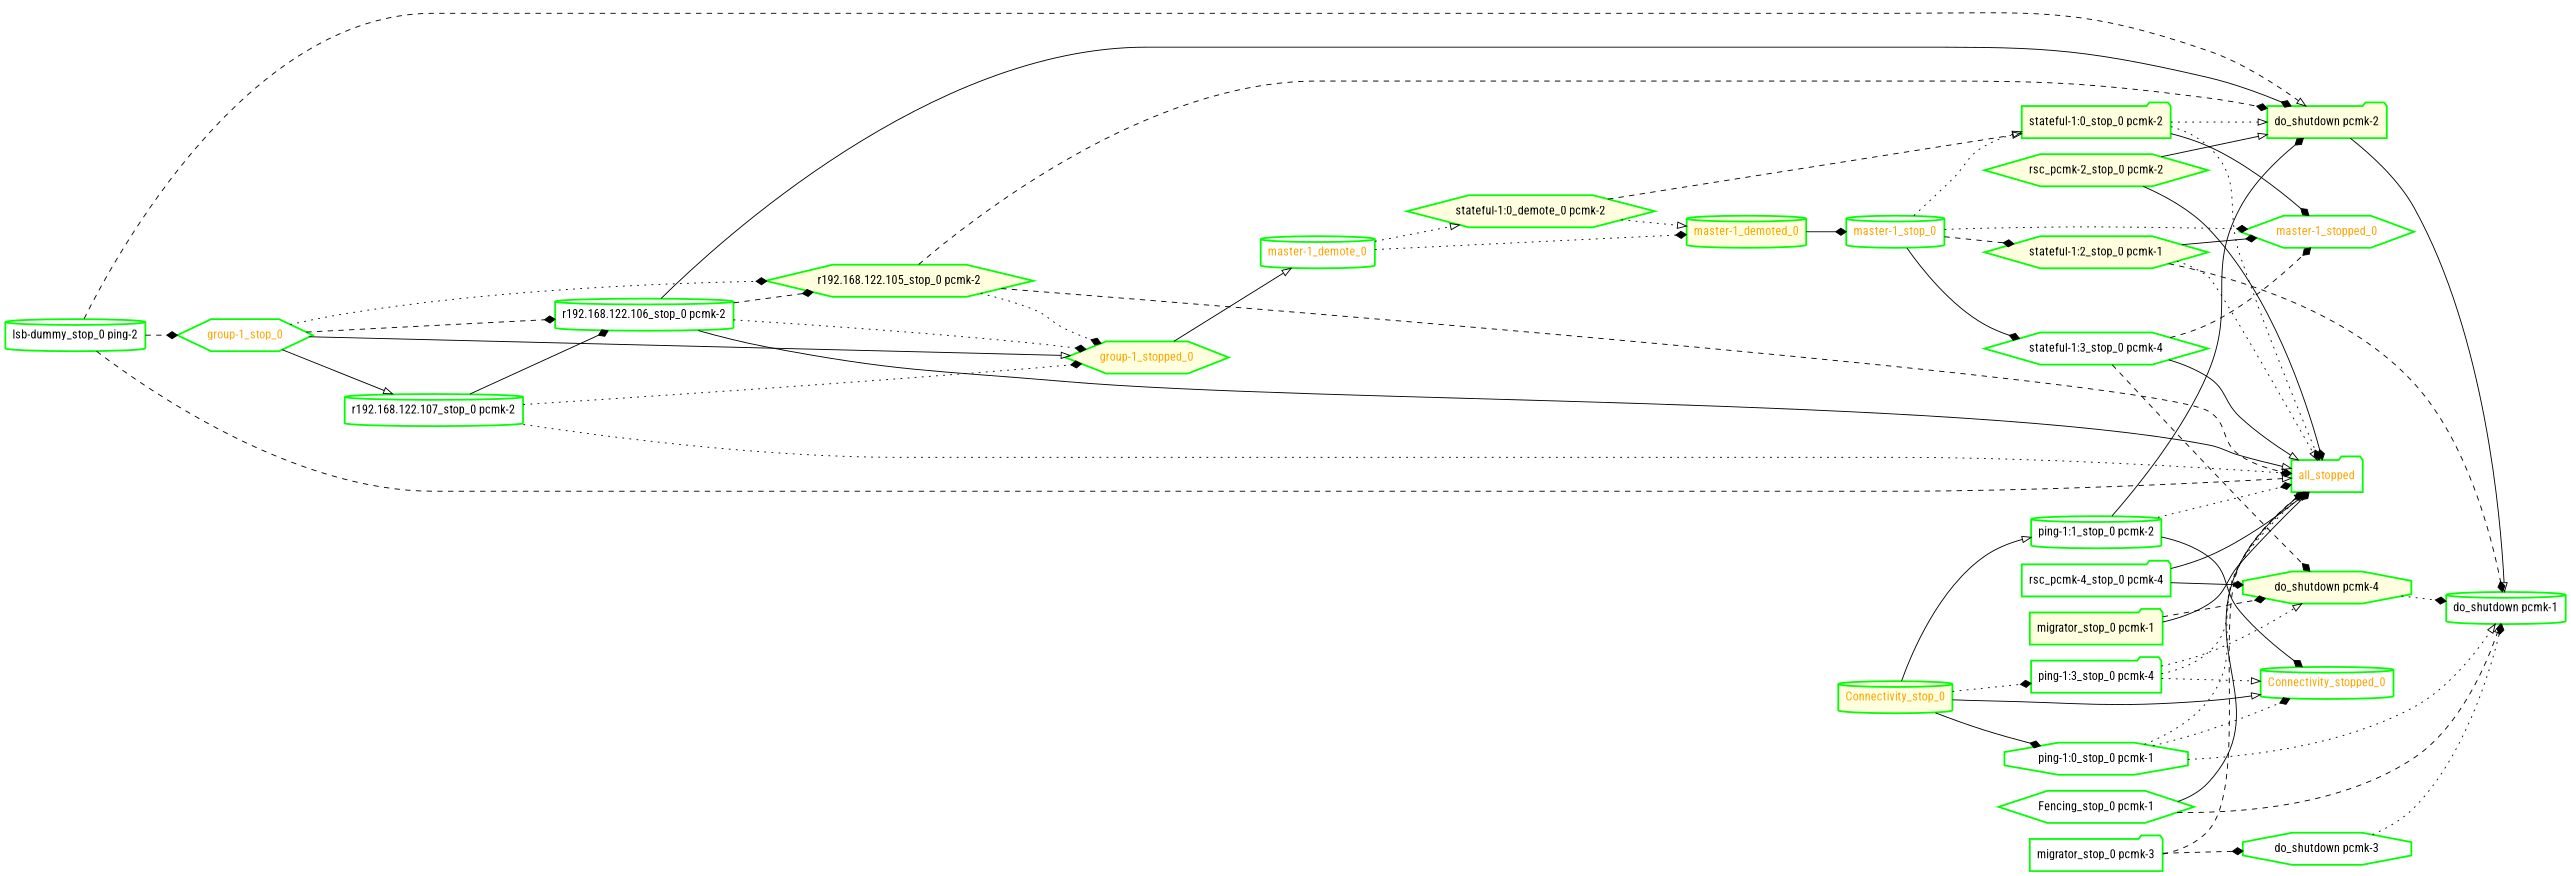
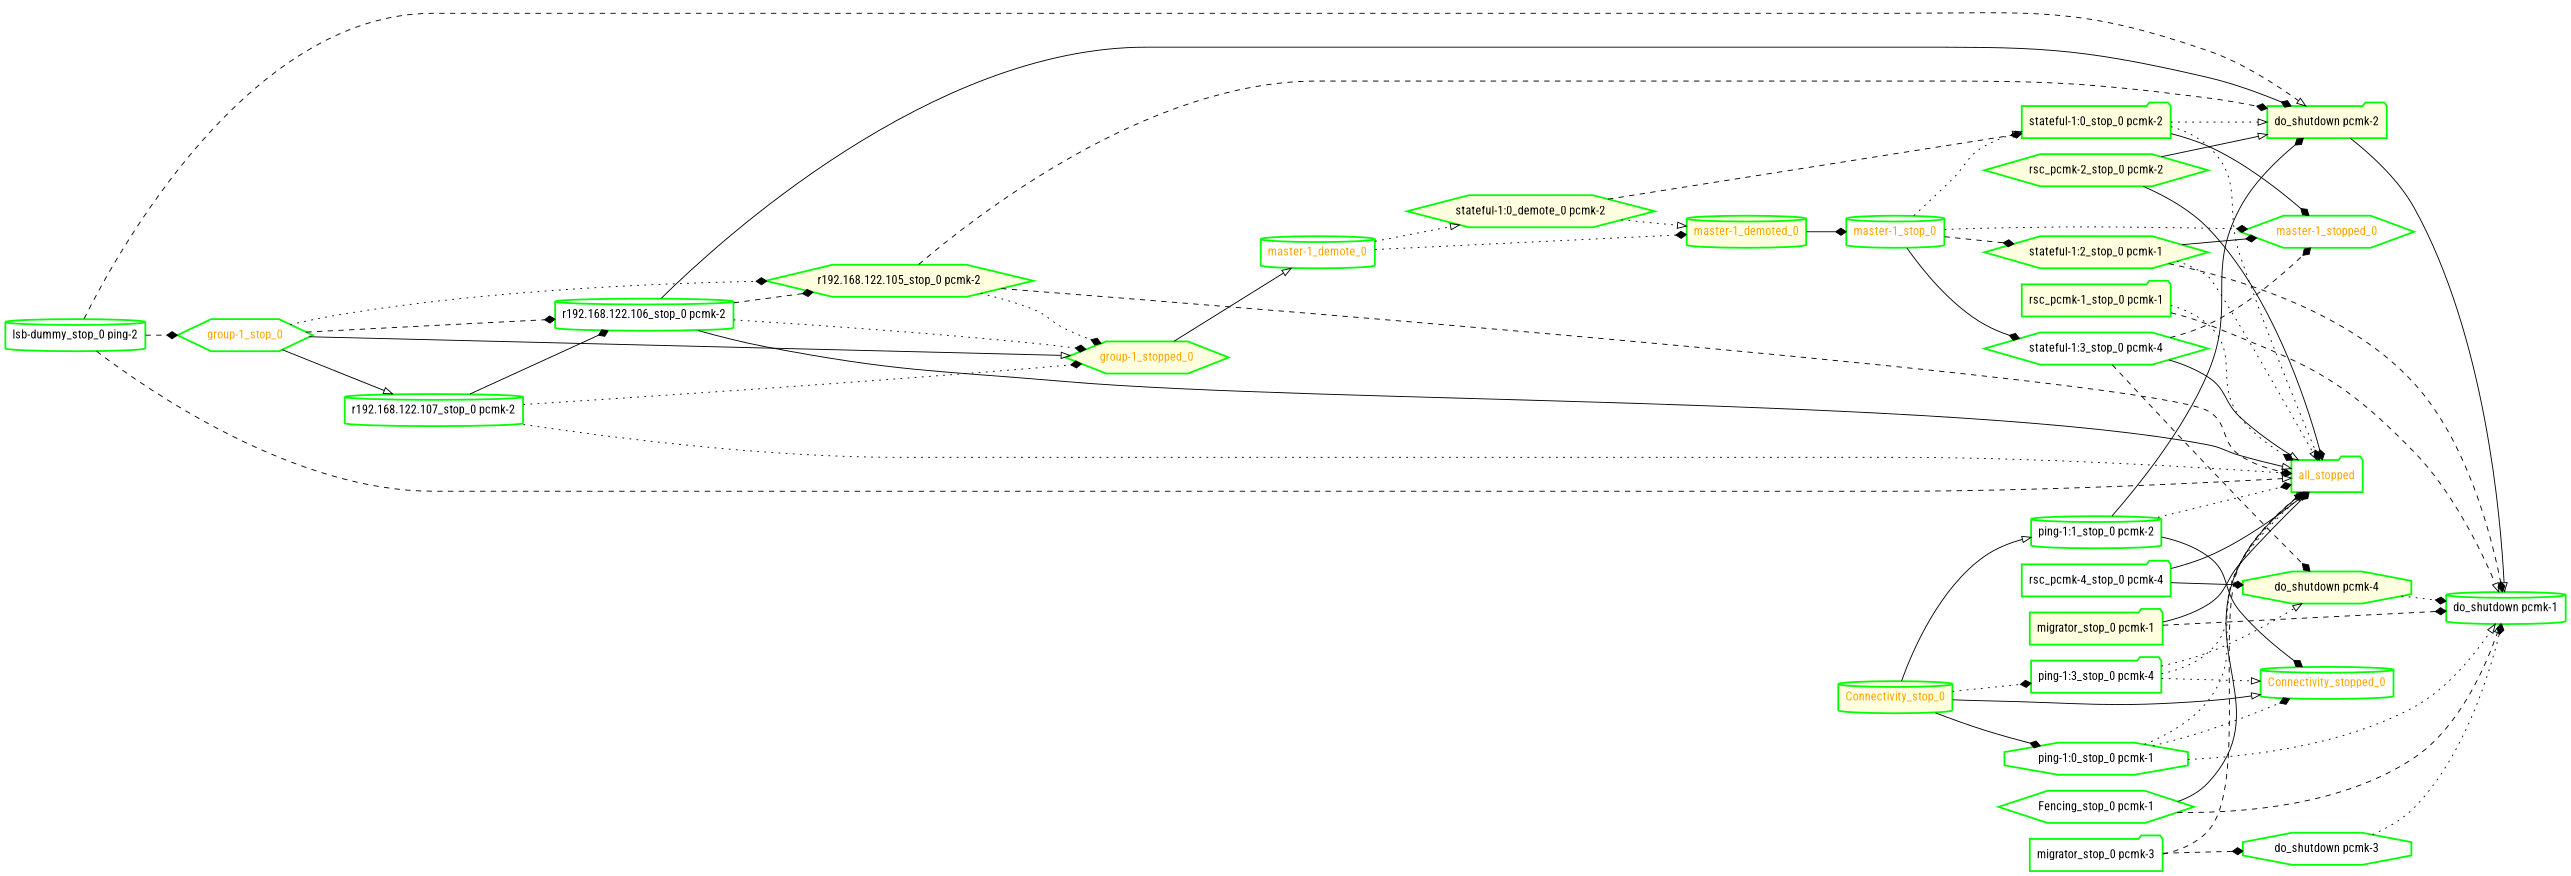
(1809, 167) -> (1809, 167)
none -> (2096, 300)
(2213, 608) -> (2299, 618)
